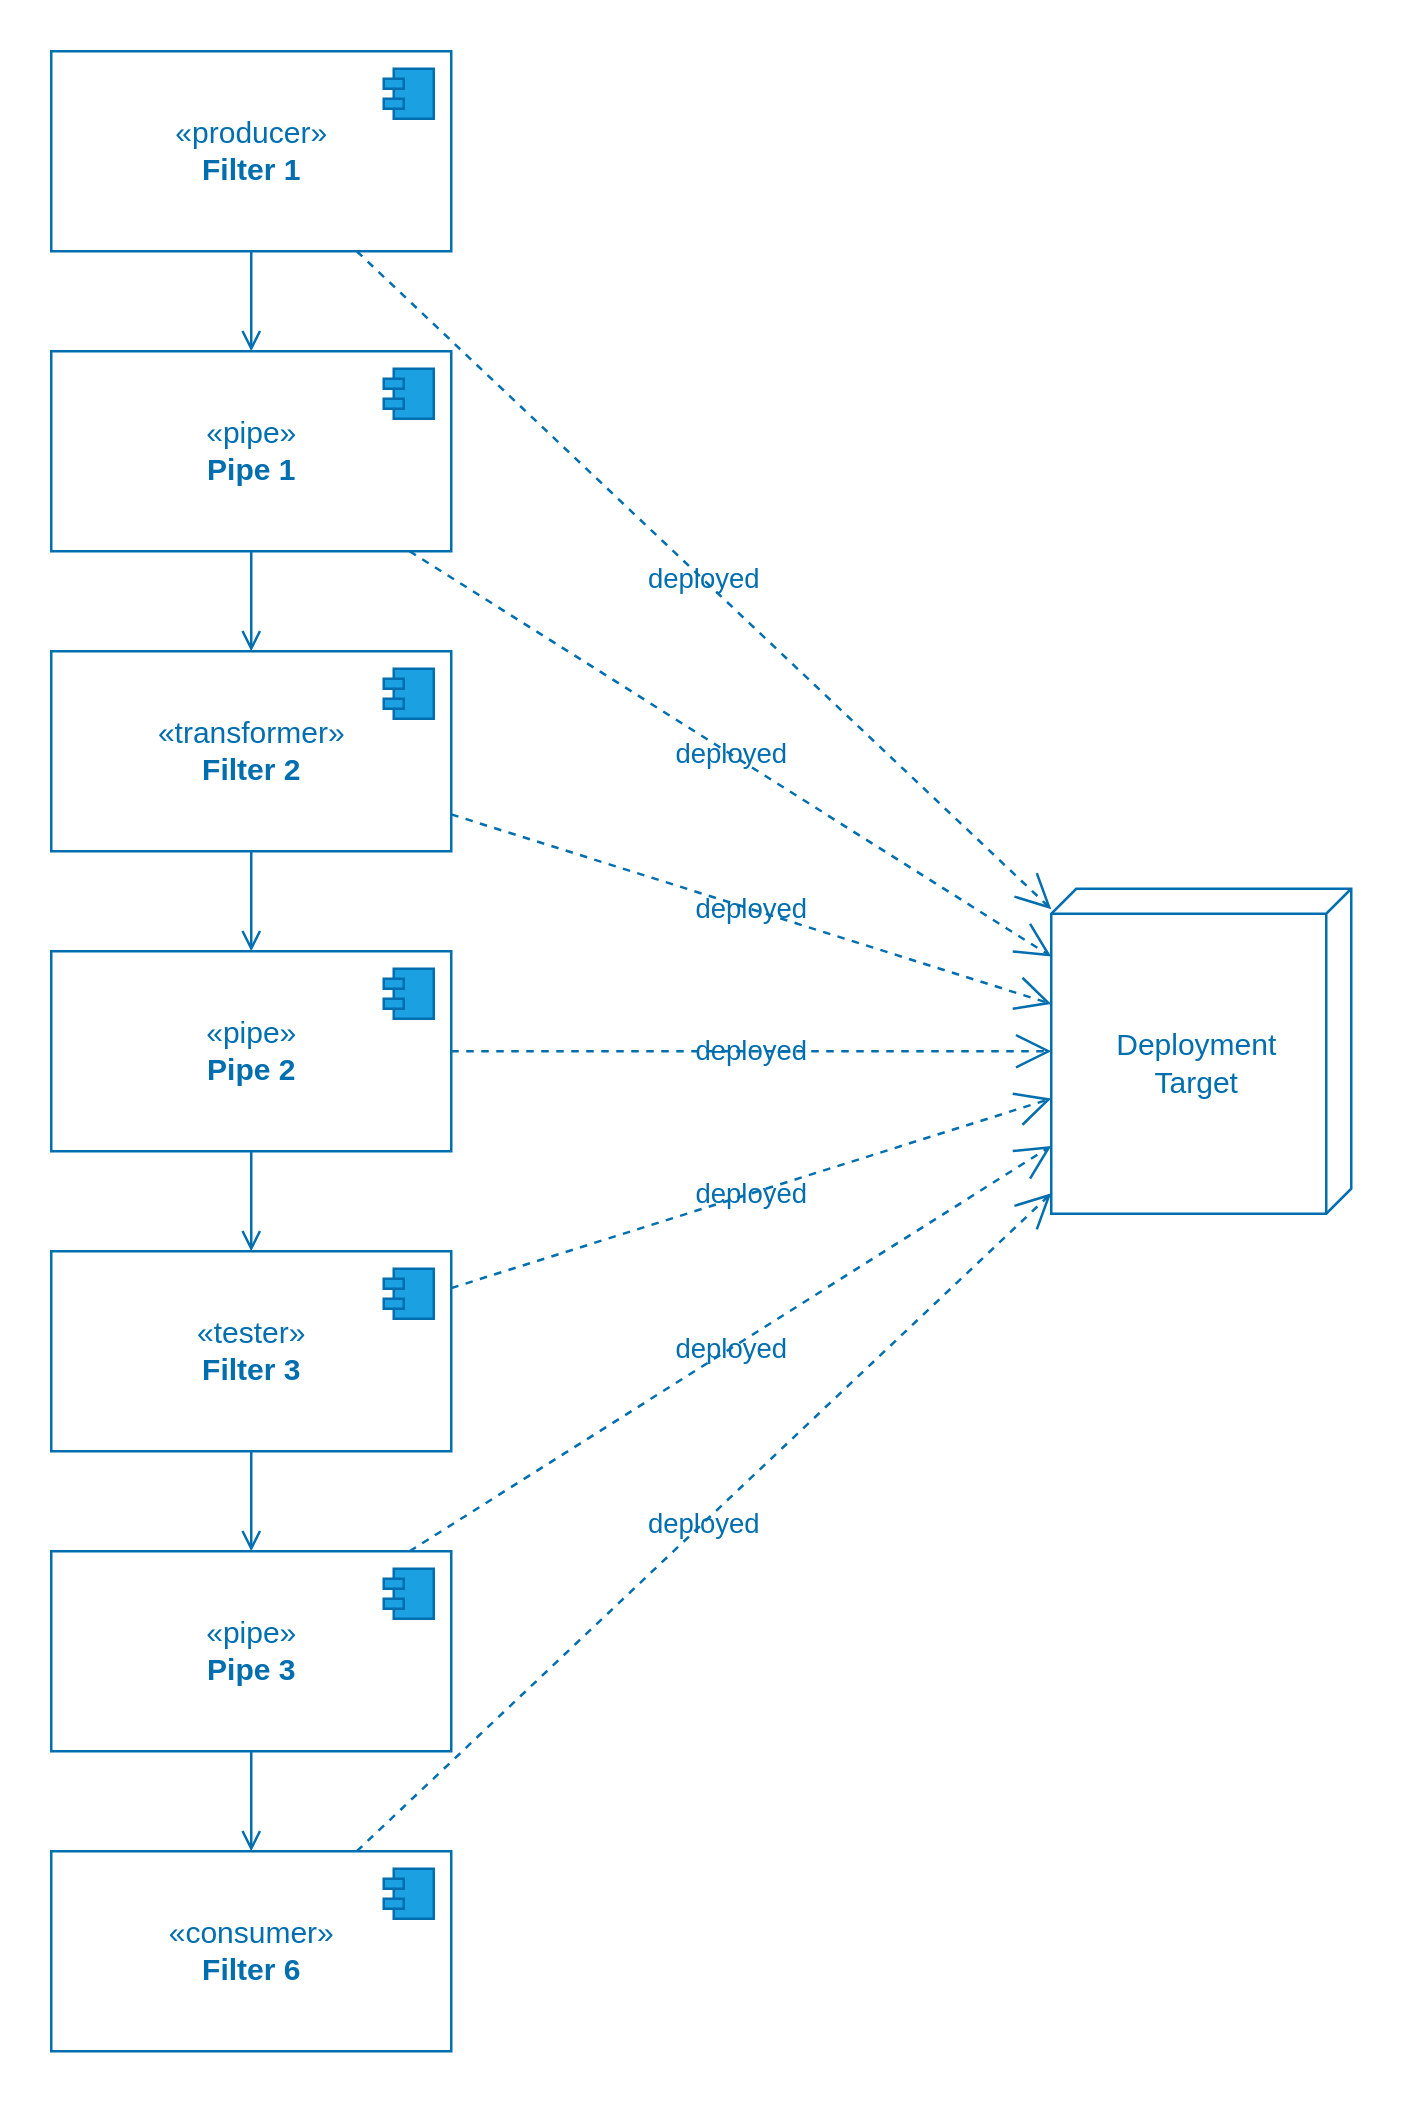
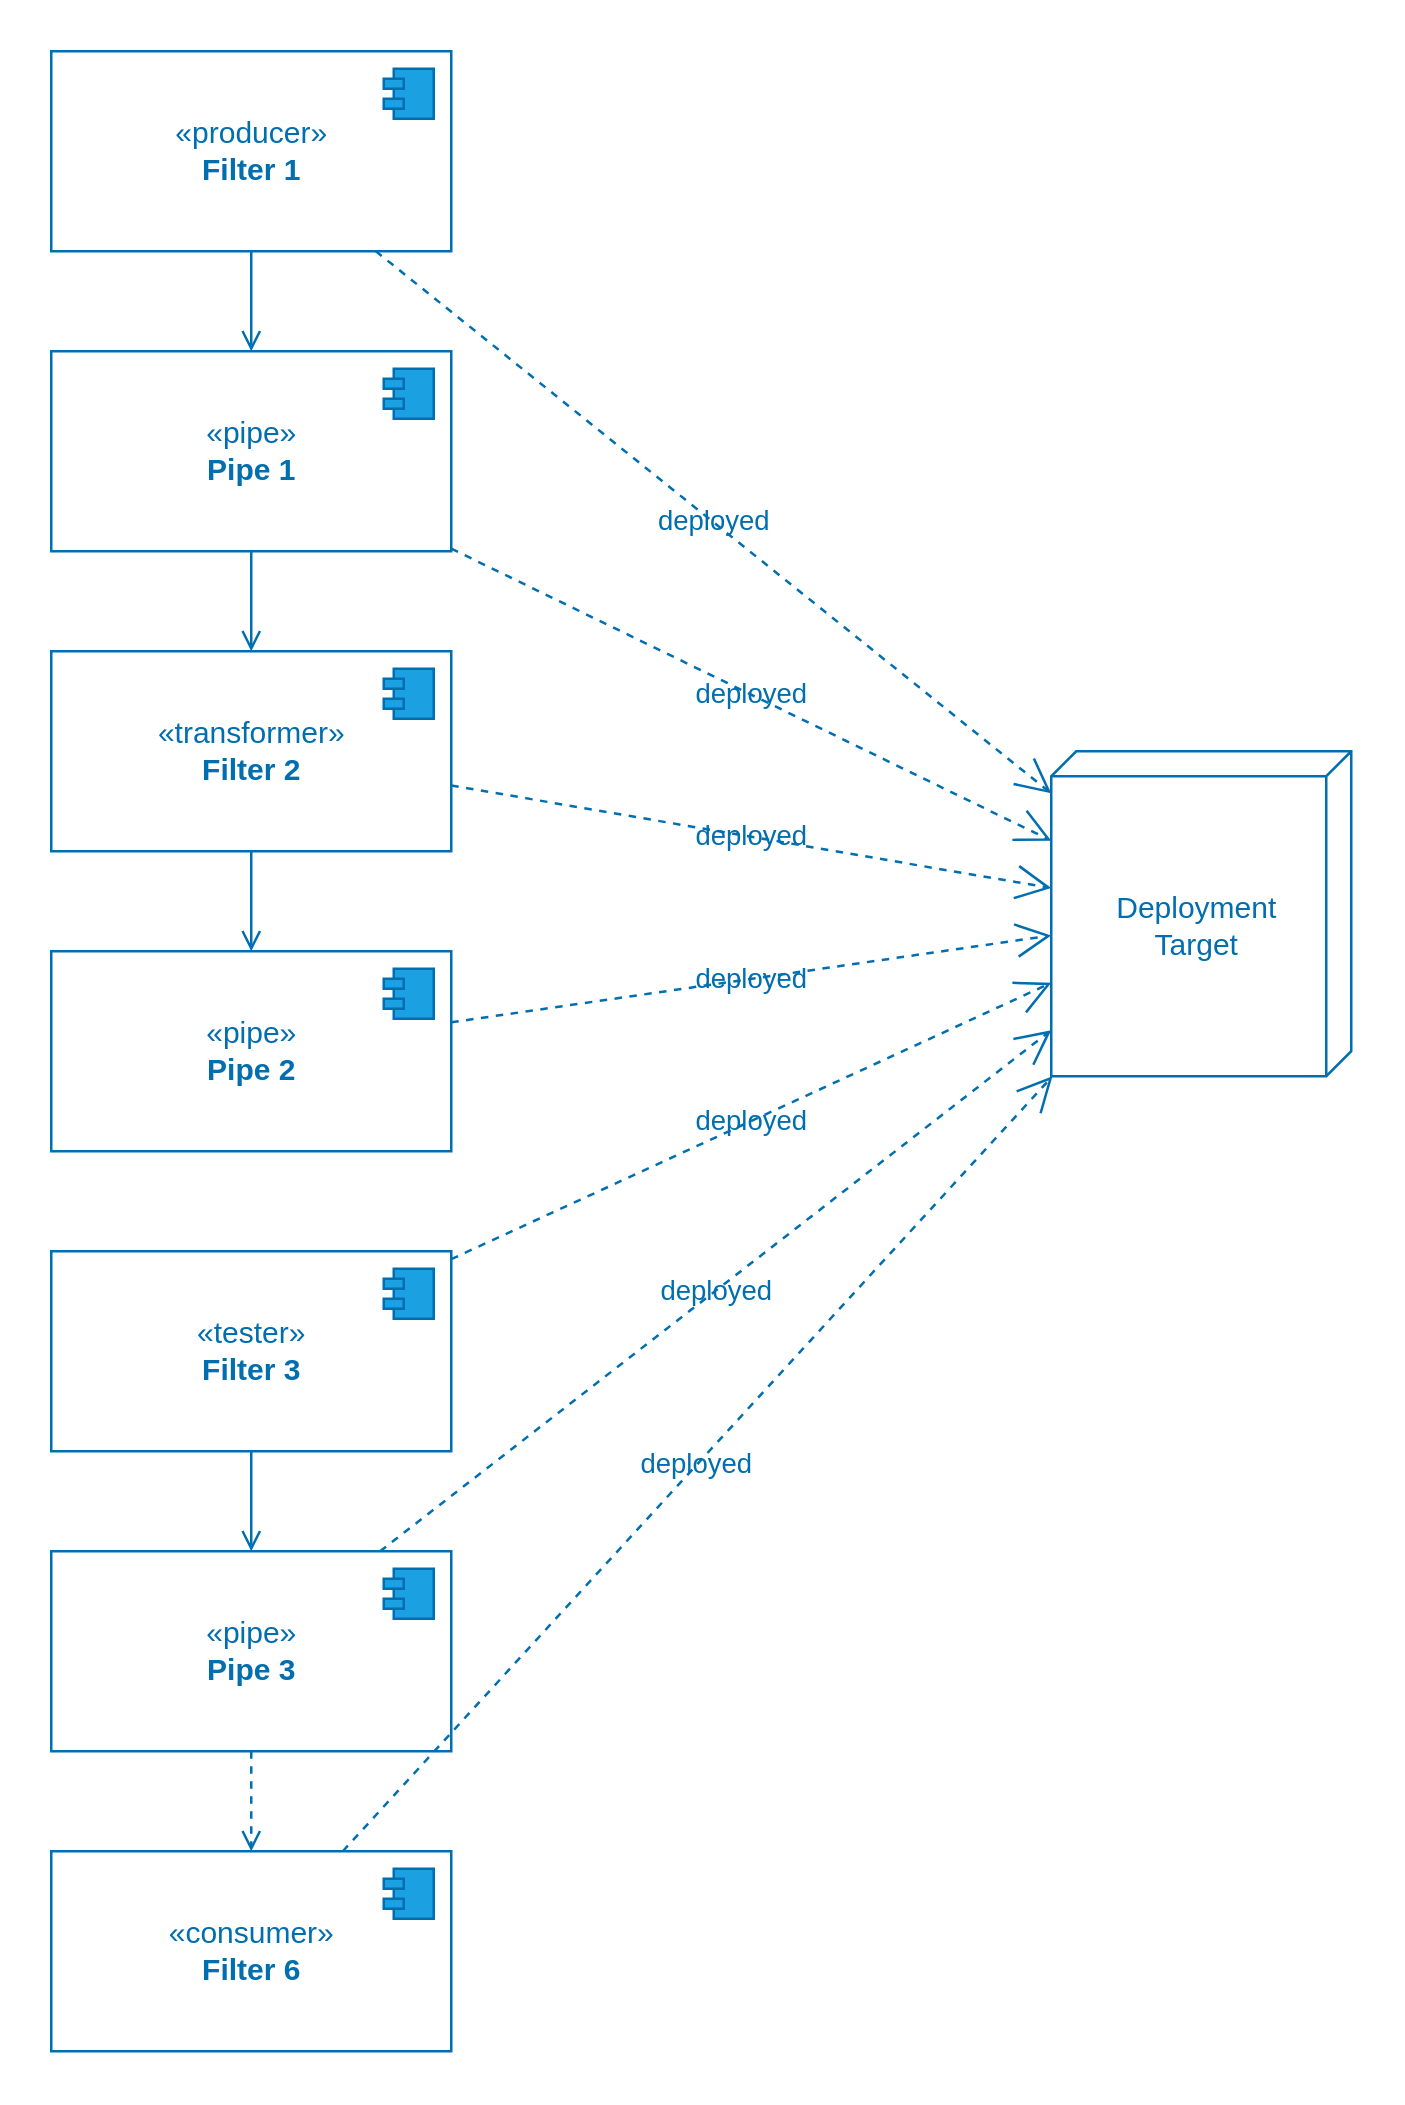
(1201, 1051) -> (1201, 914)
(251, 1198) -> none
(251, 1797) -> (251, 1797)
